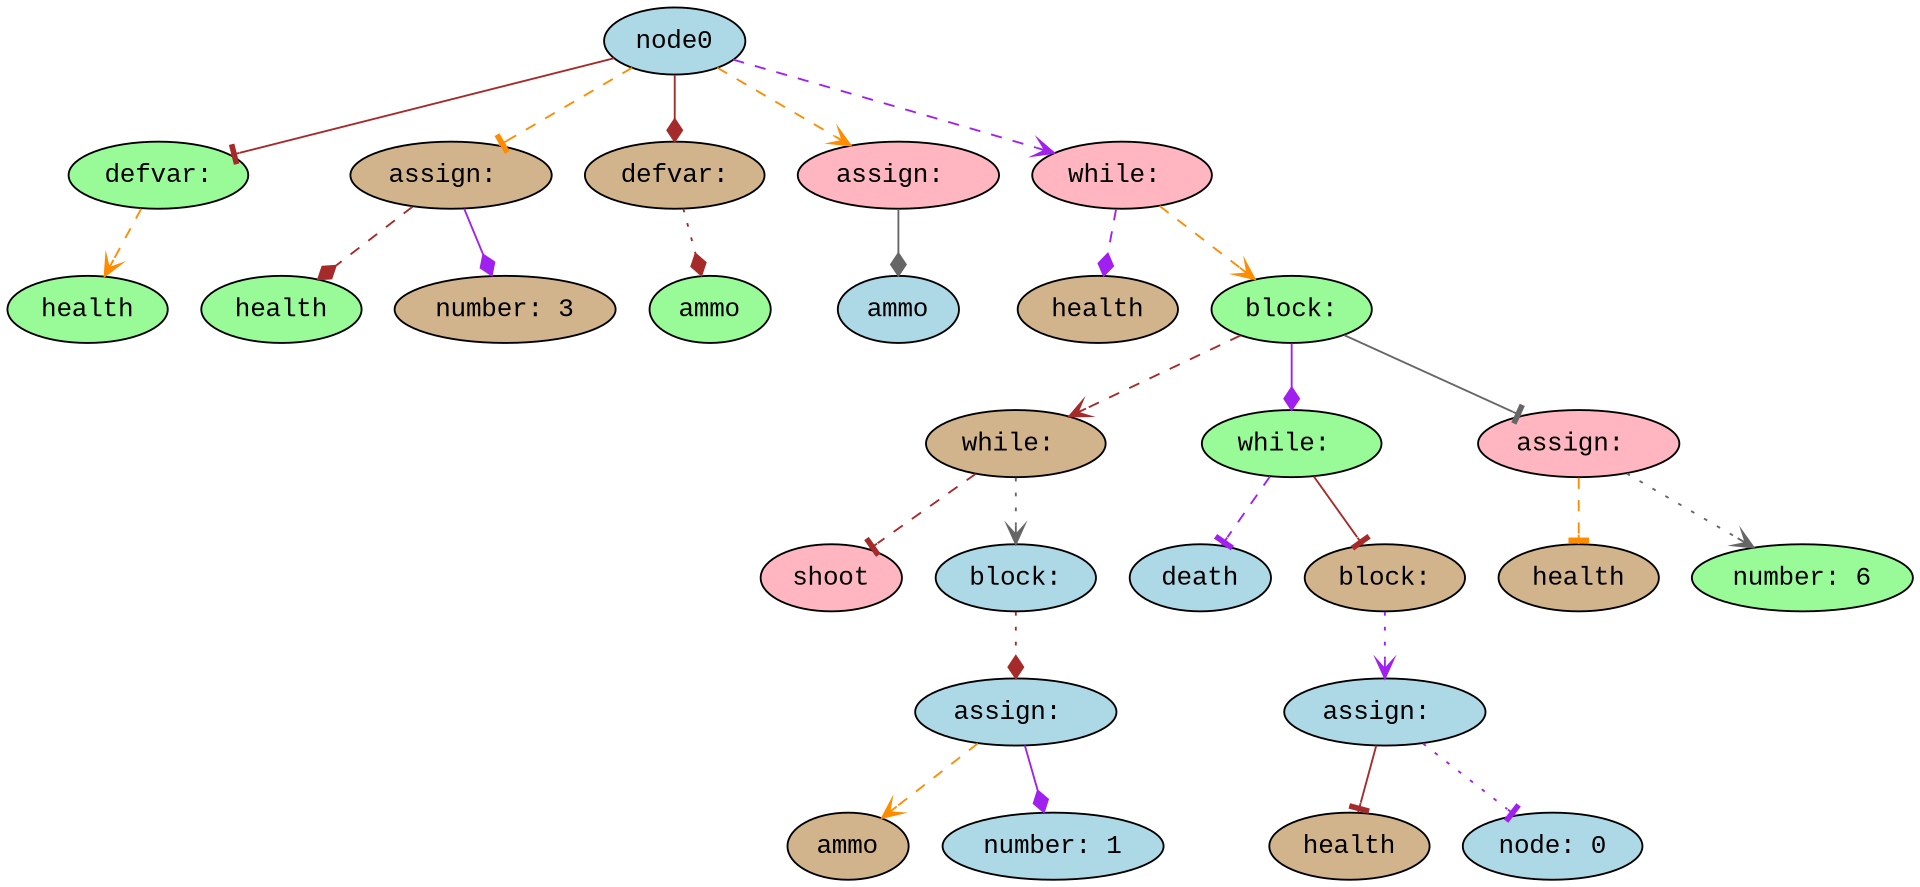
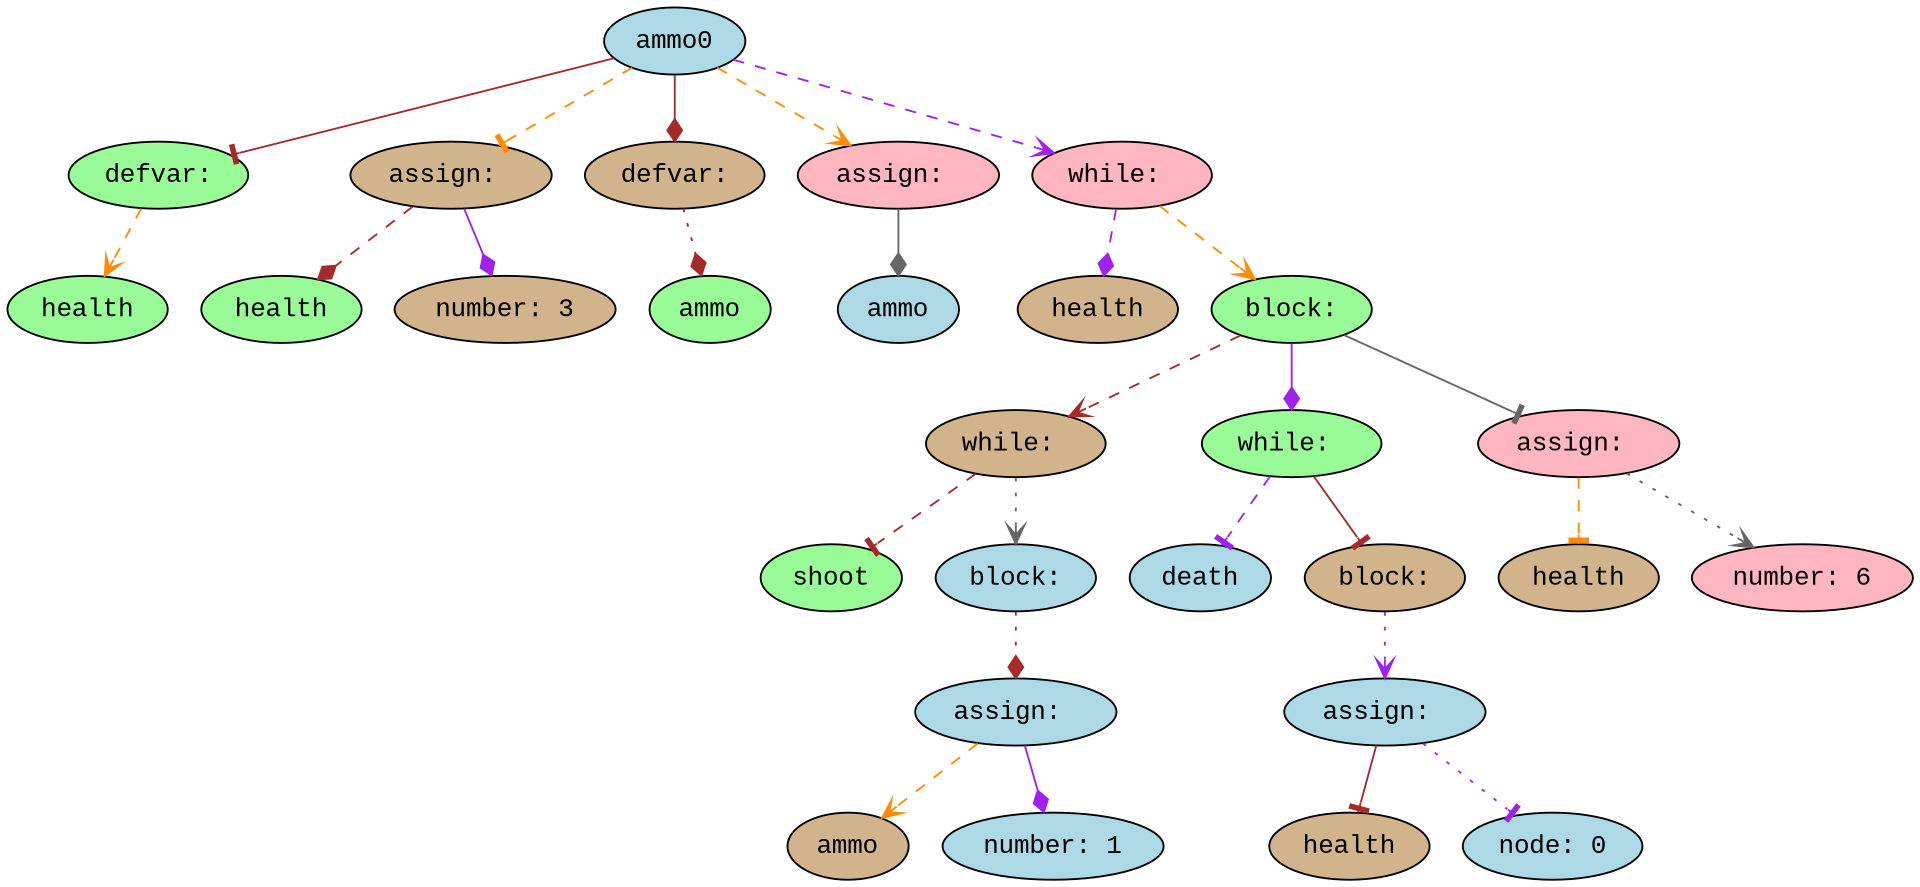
(675, 41) -> (675, 41)
(831, 578) -> (831, 578)
(1802, 578) -> (1802, 578)
